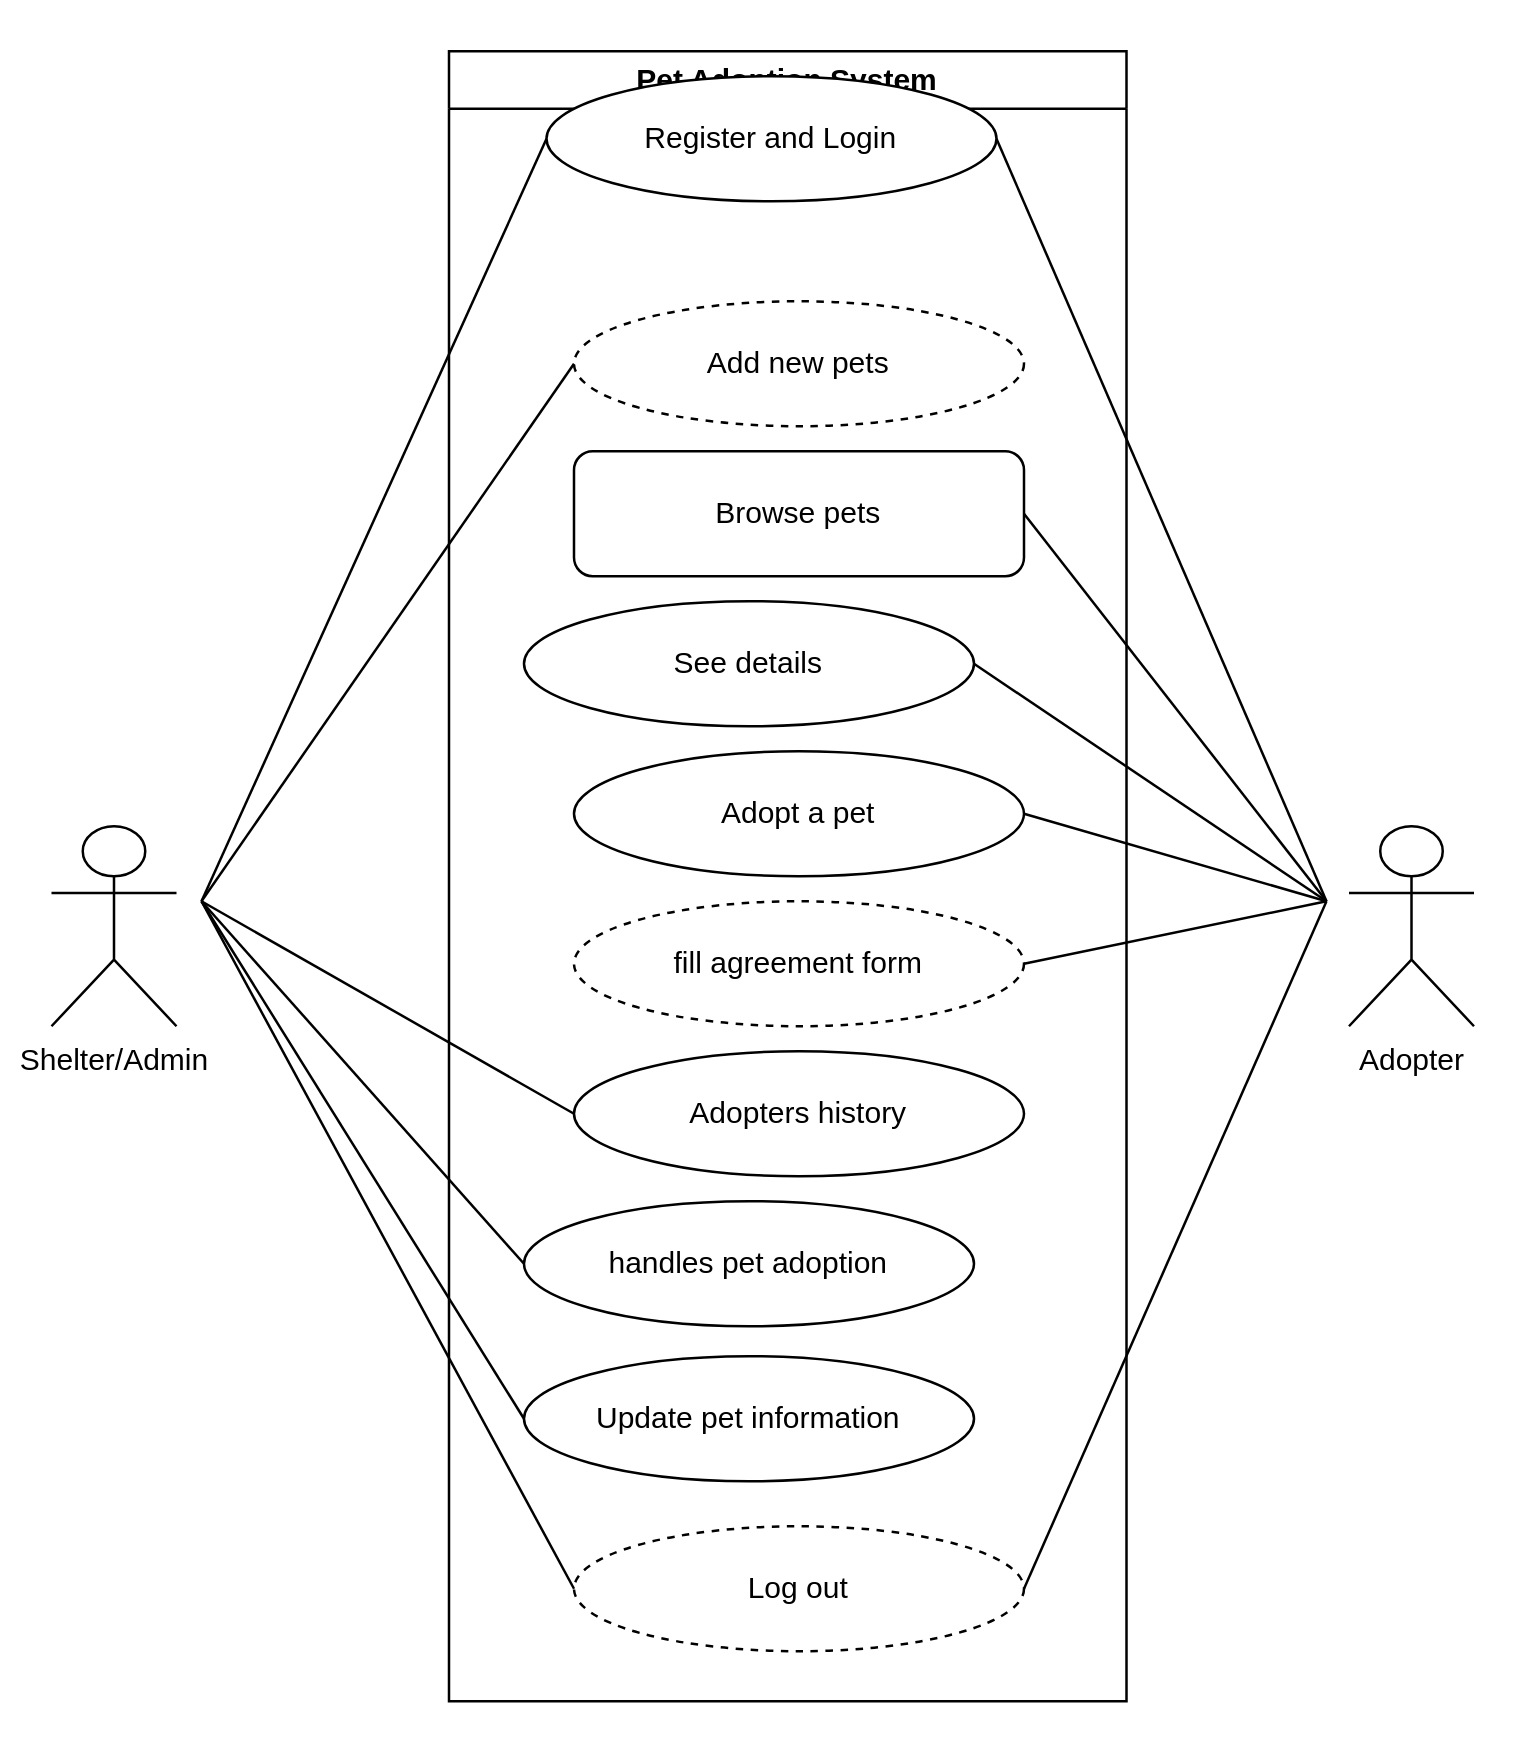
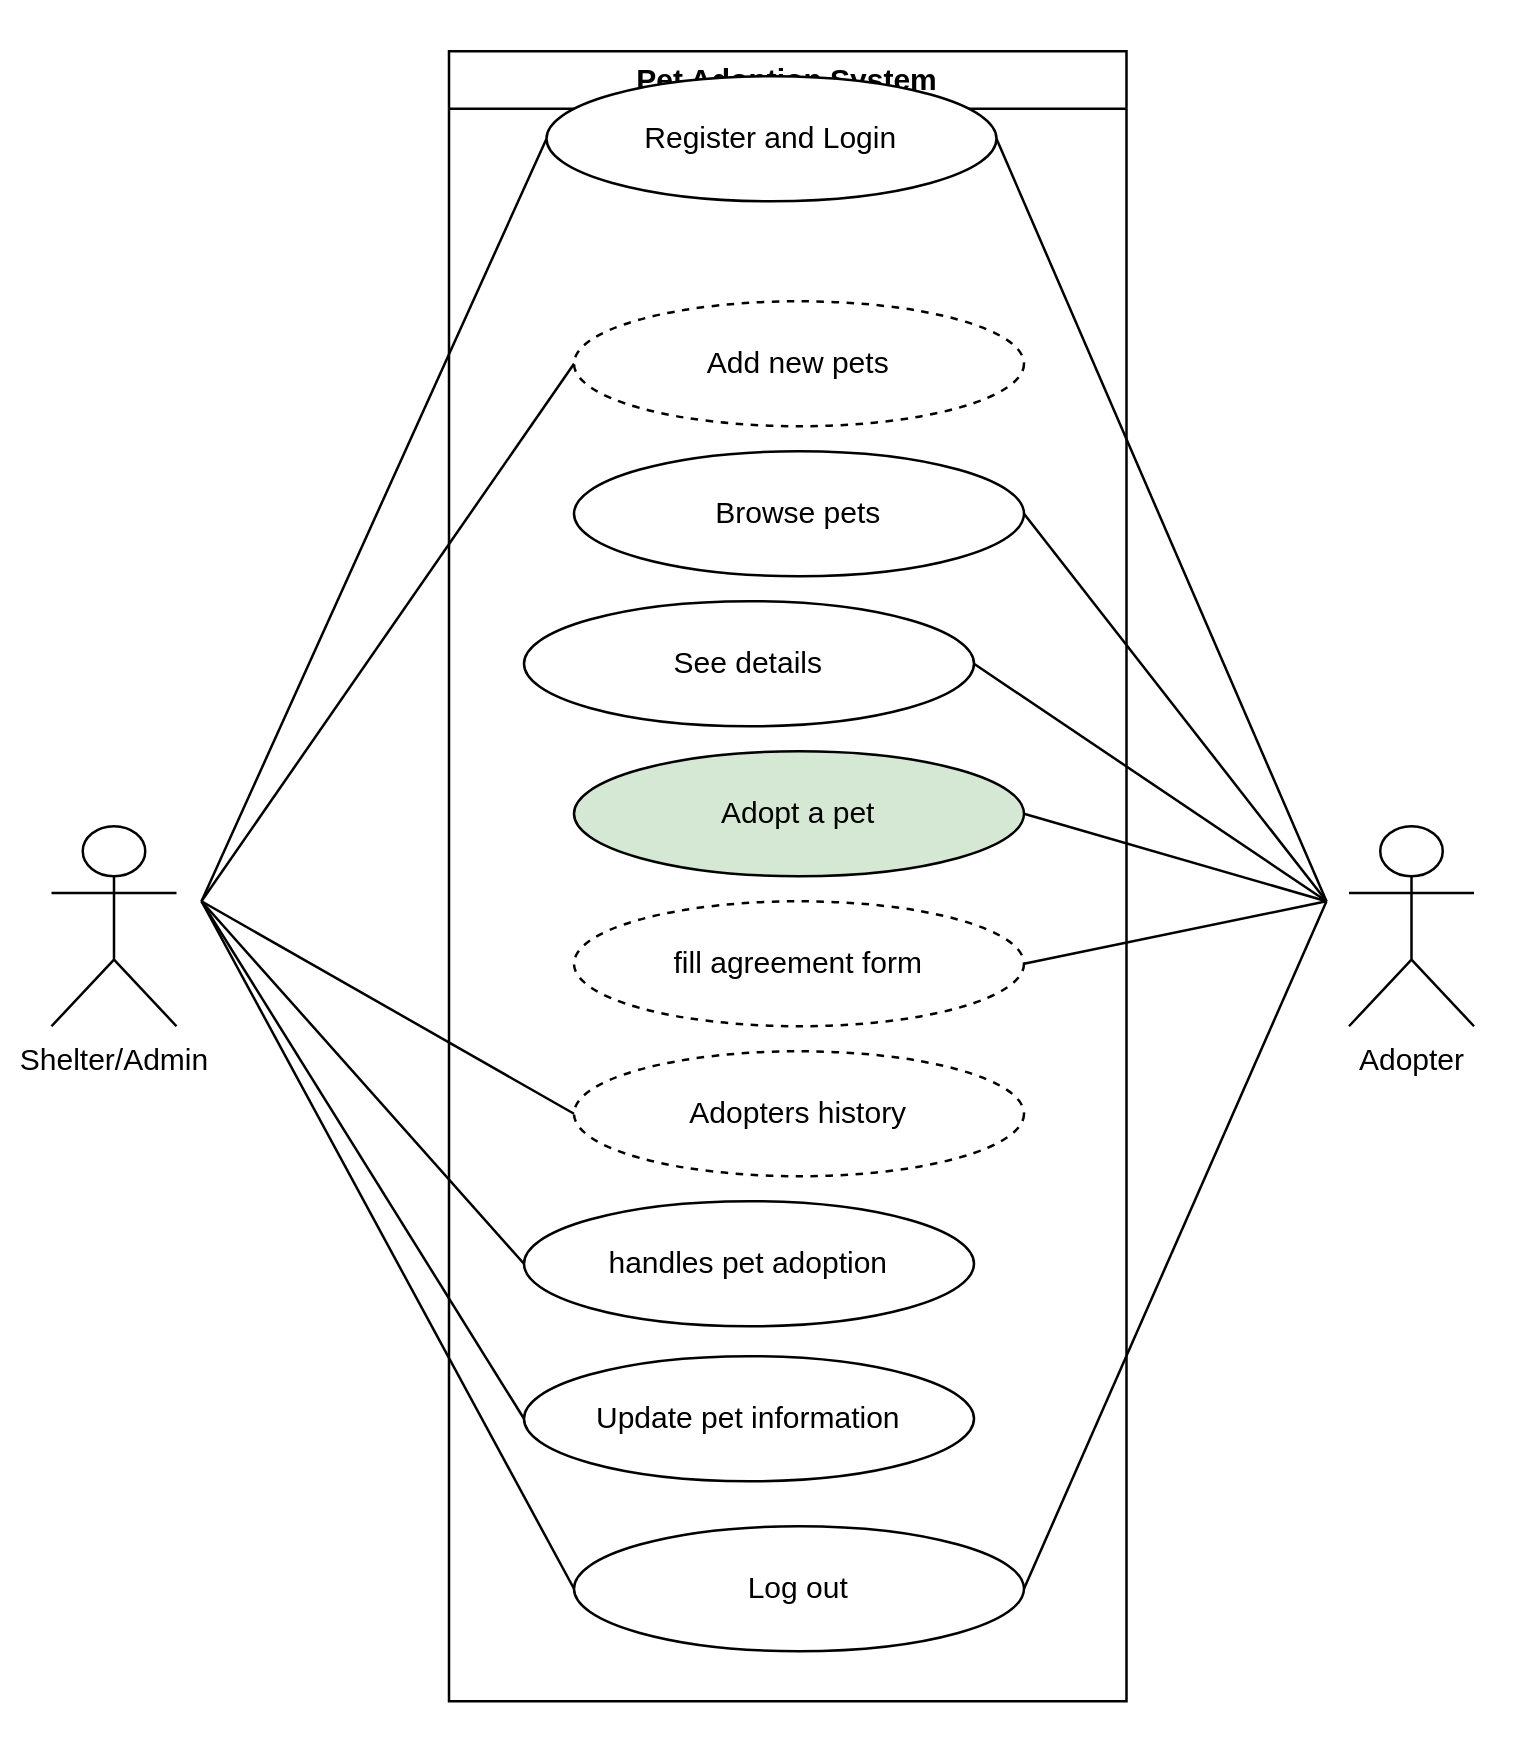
(799, 514) -> (799, 514)
(799, 814) -> (799, 814)
(799, 1114) -> (799, 1114)
(799, 1589) -> (799, 1589)
